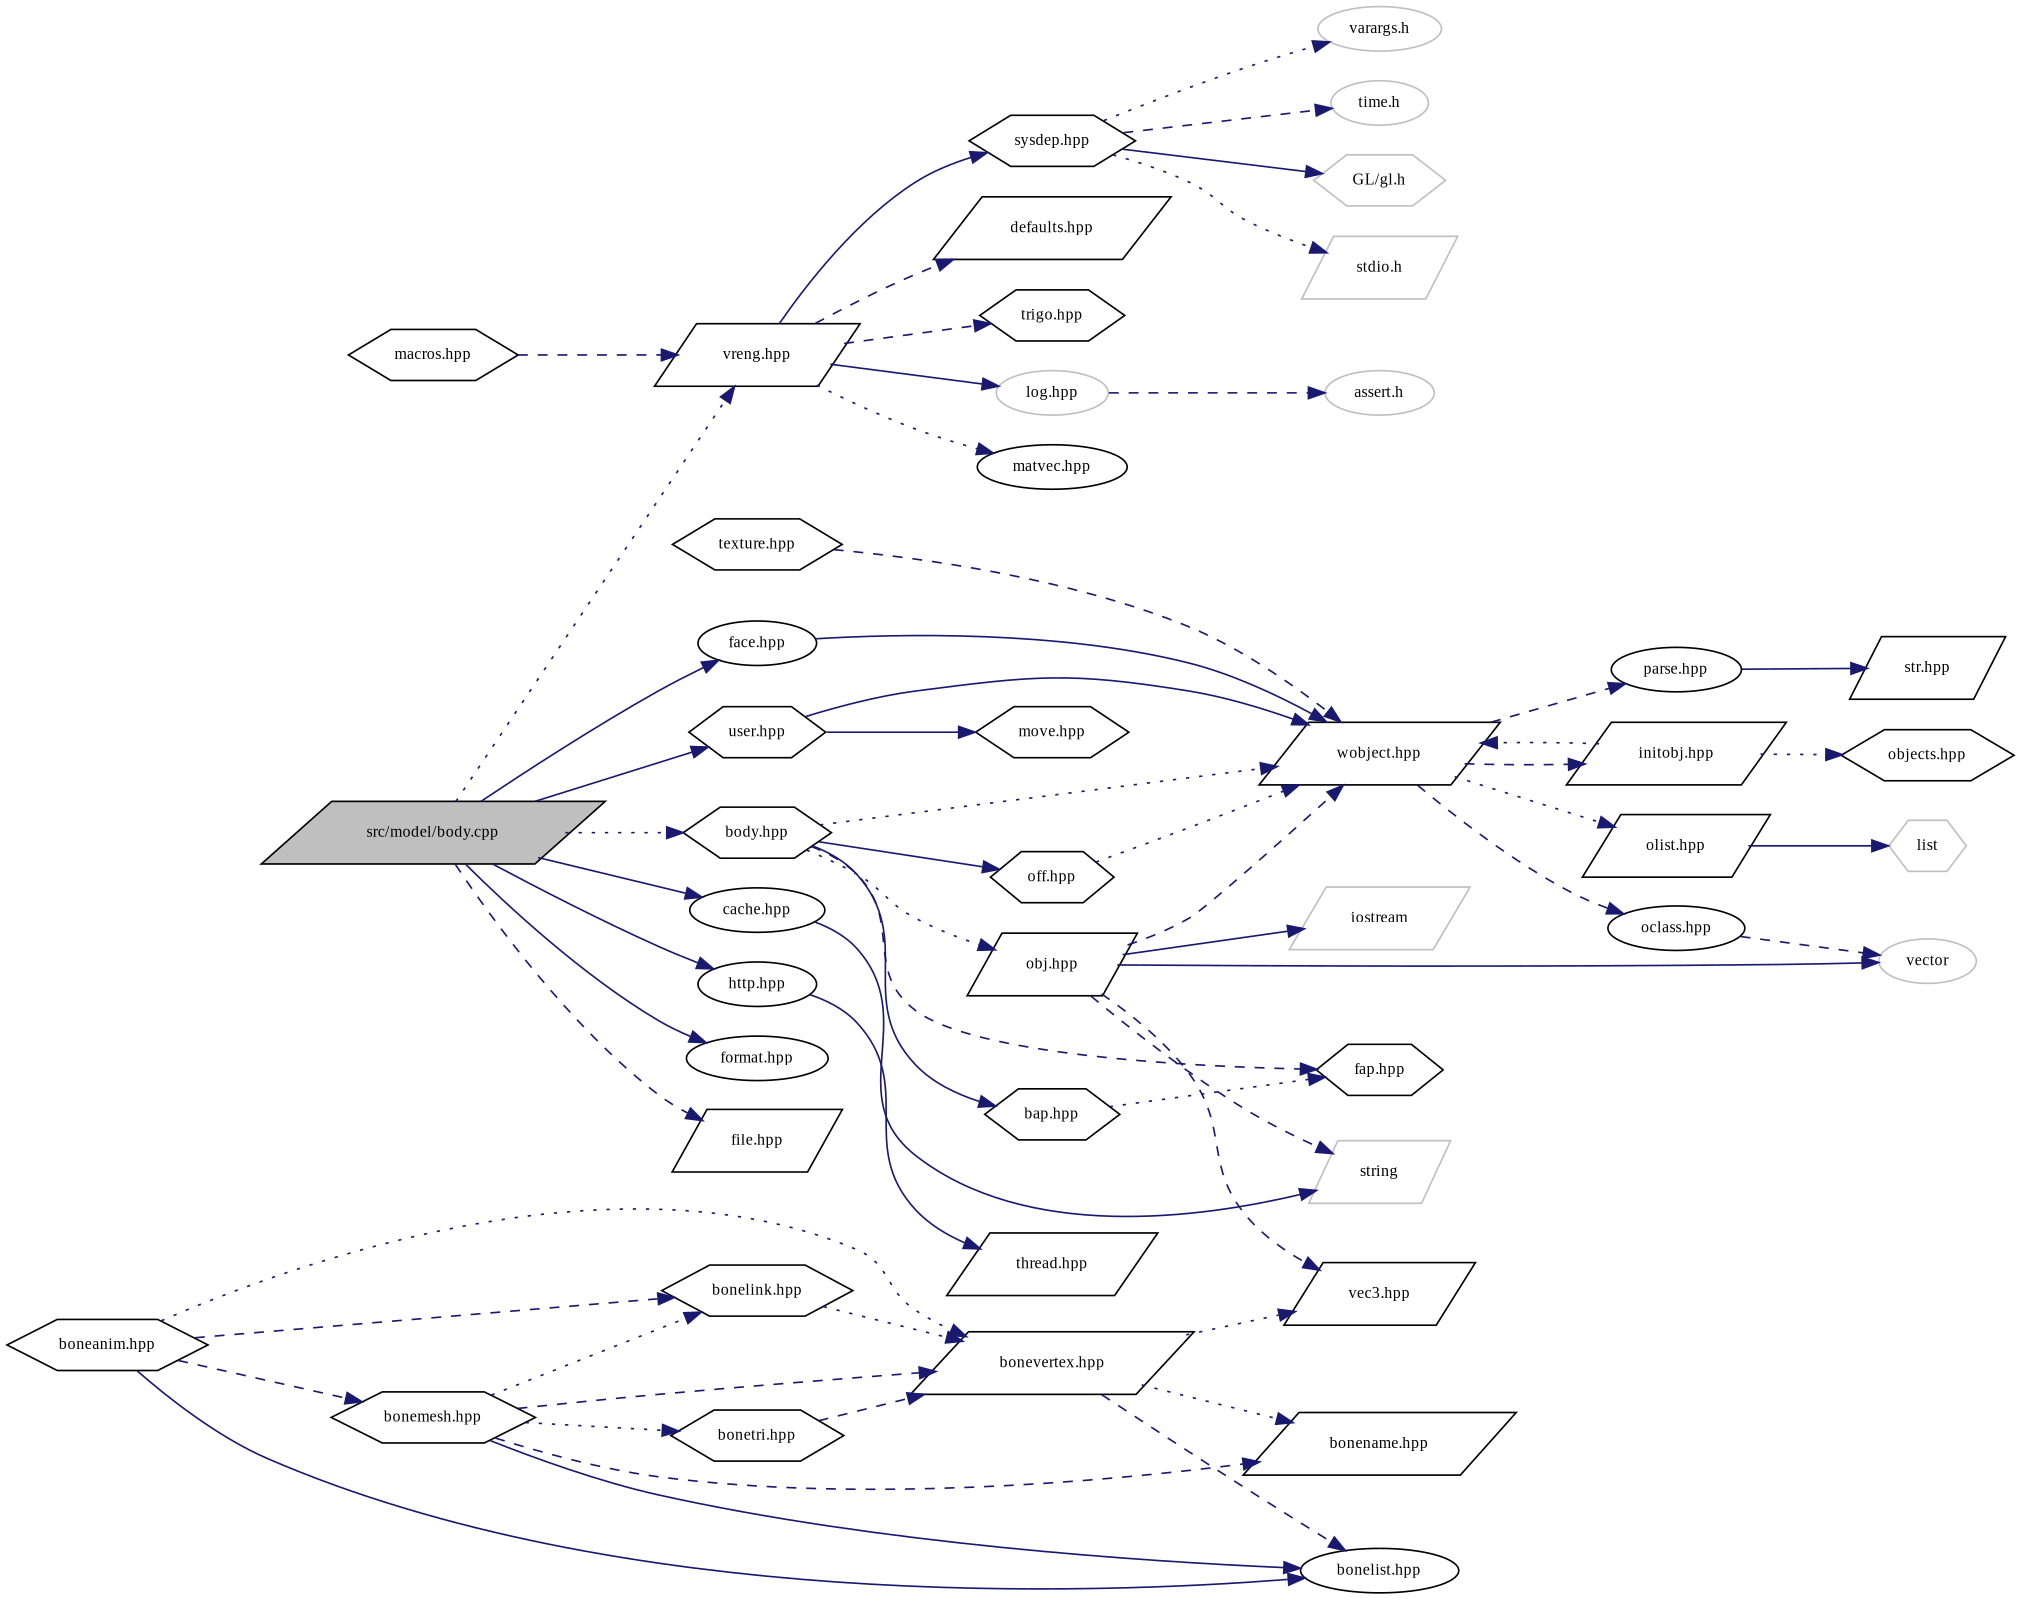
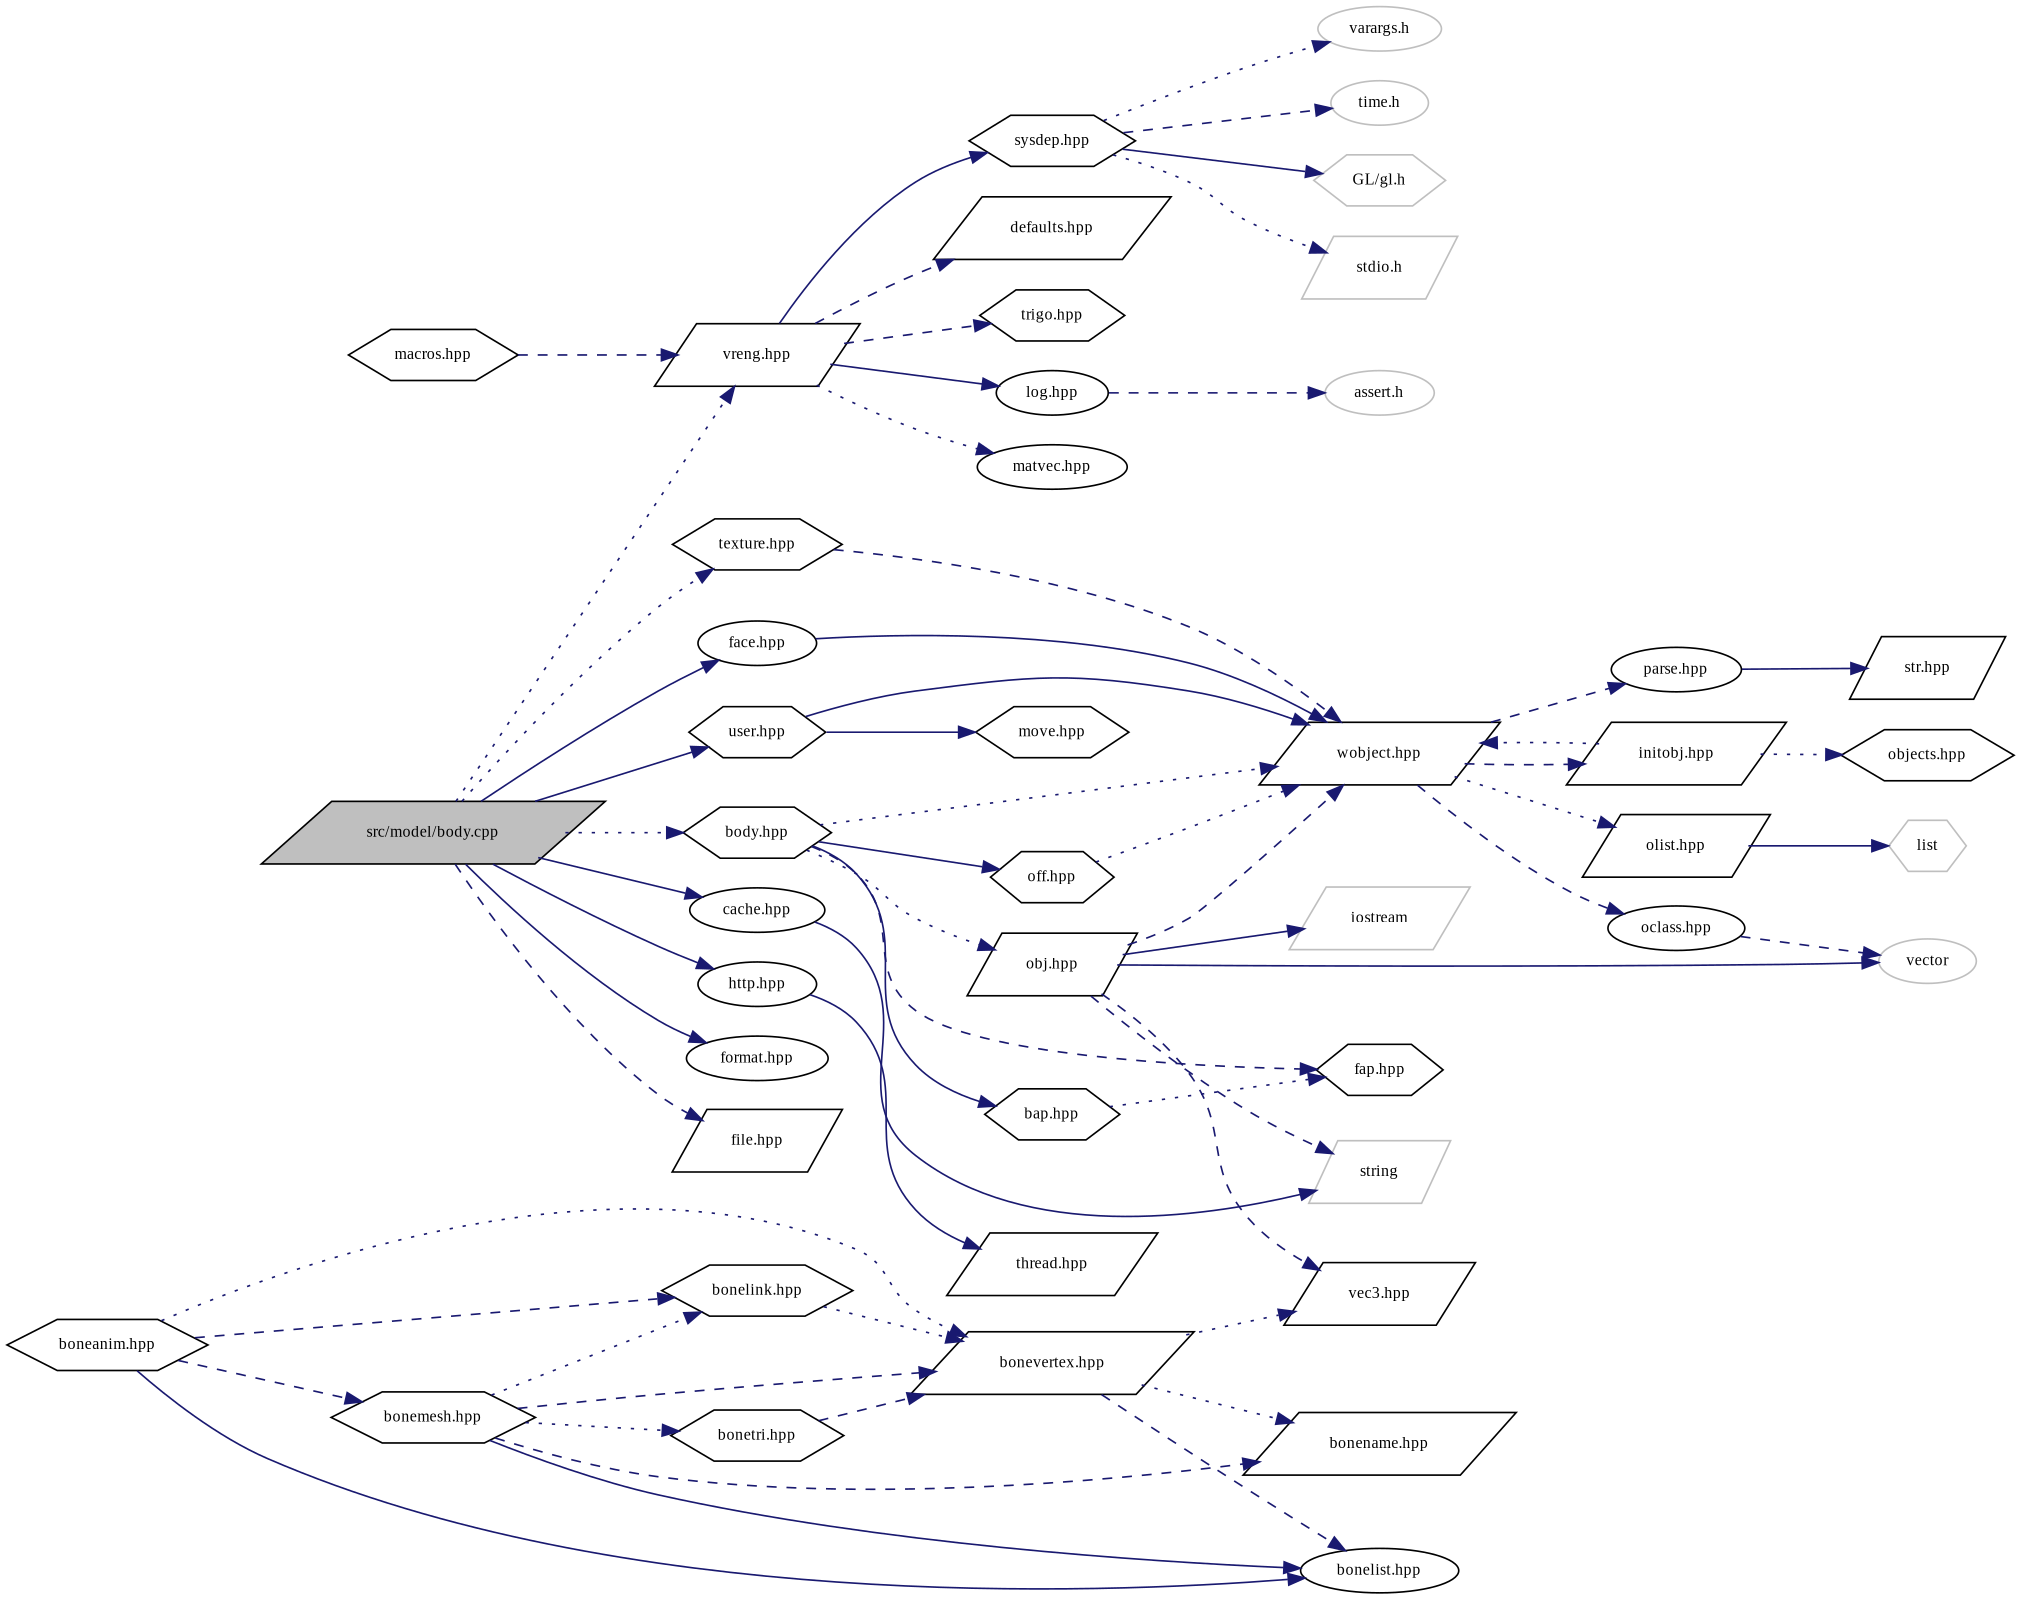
(1052, 393) -> (1052, 393)
none -> (574, 683)
